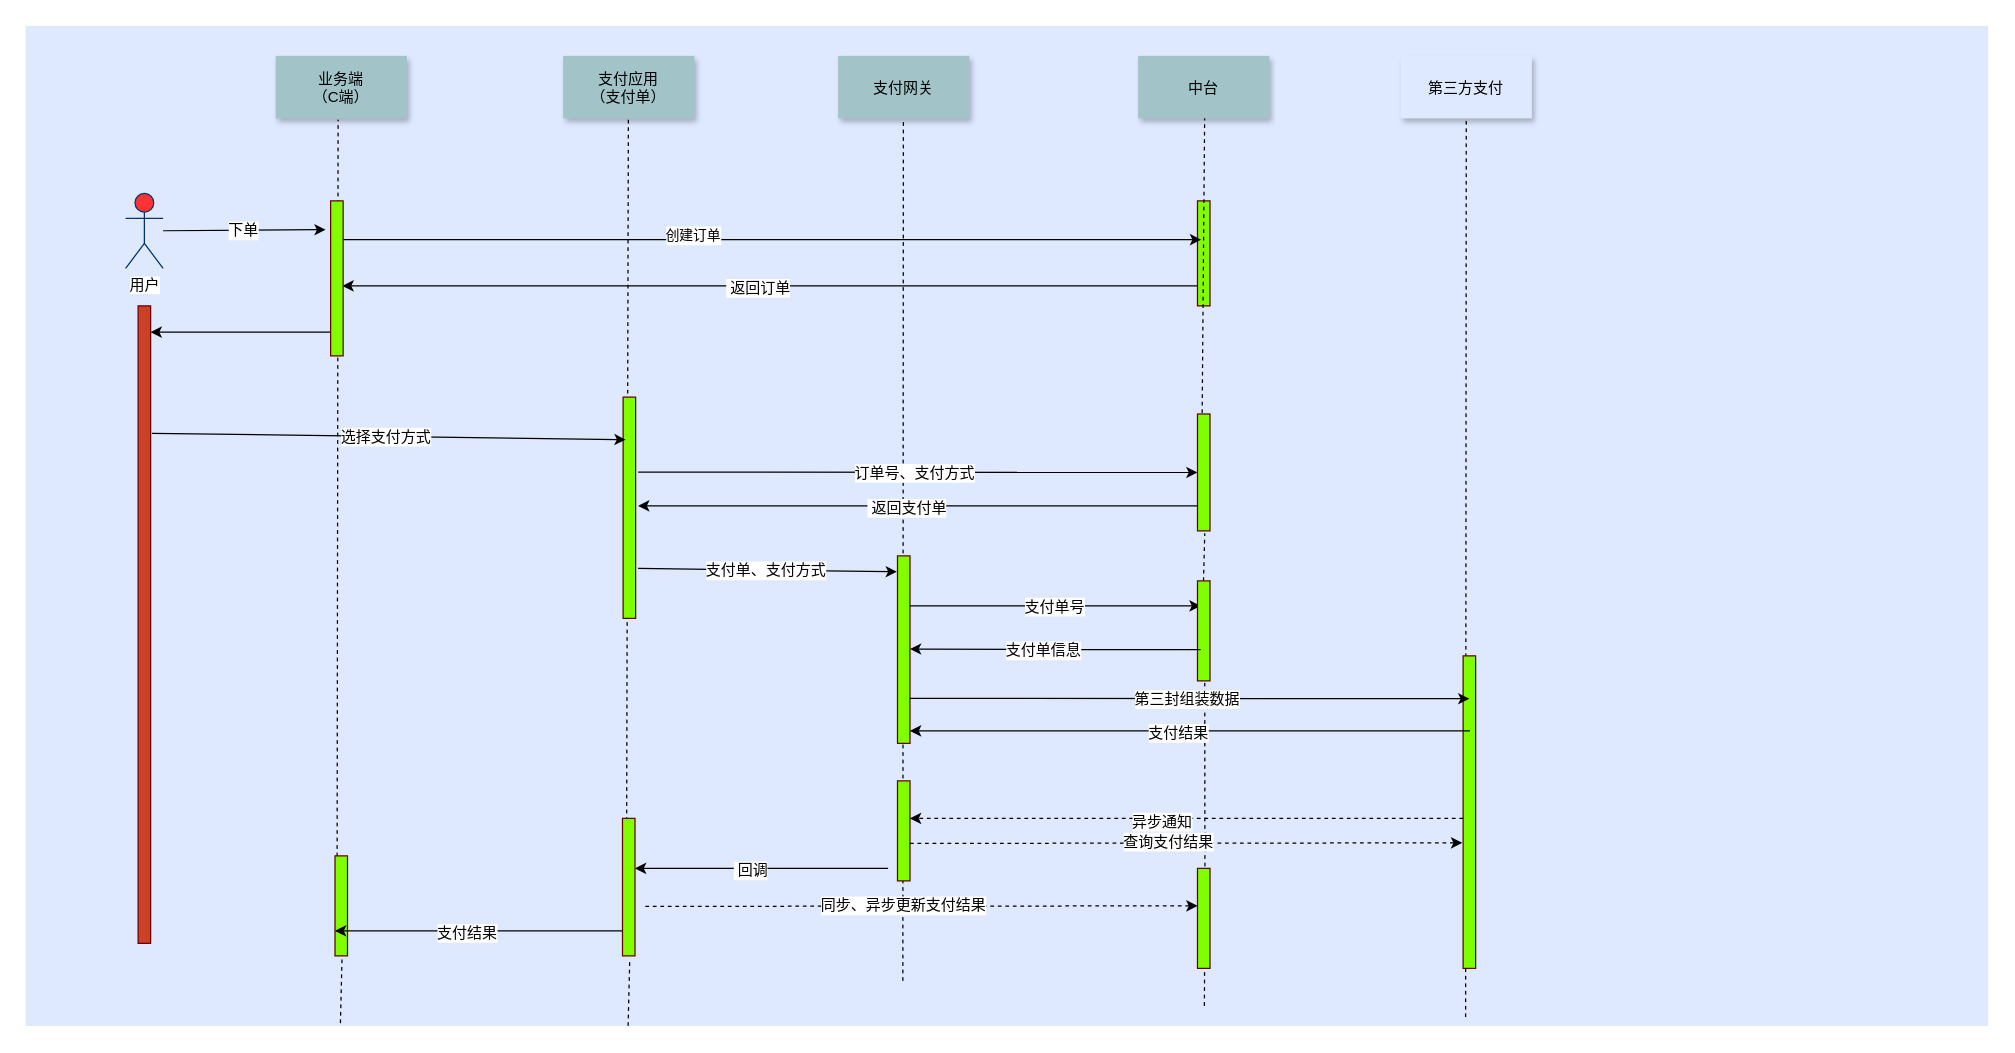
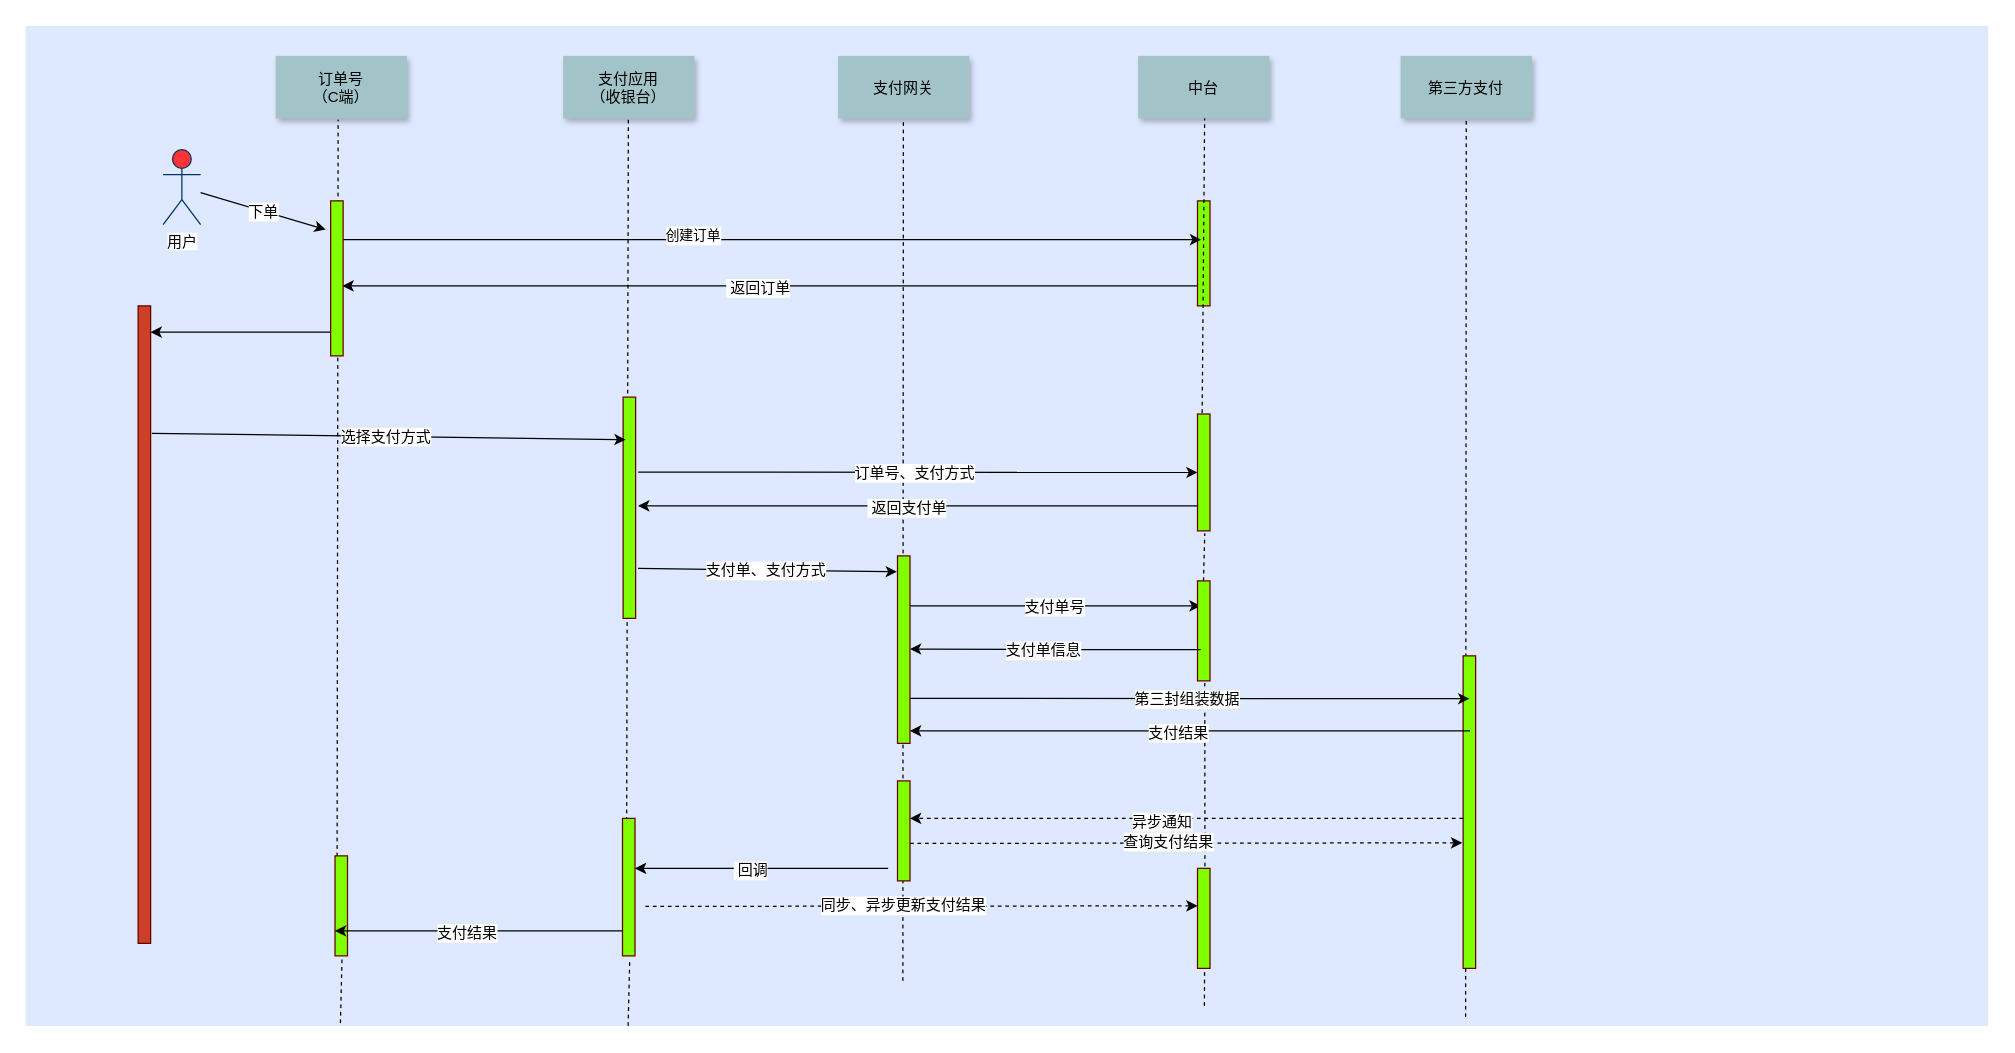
(341, 79) -> (341, 79)
(628, 79) -> (628, 79)
(1466, 87) -> (1466, 87)
(144, 231) -> (182, 187)
